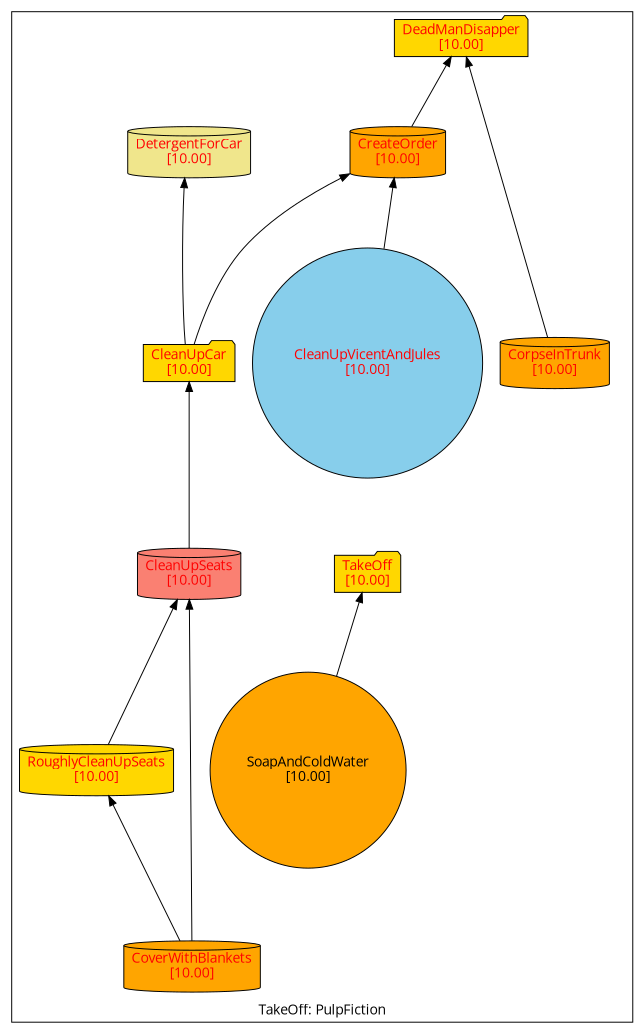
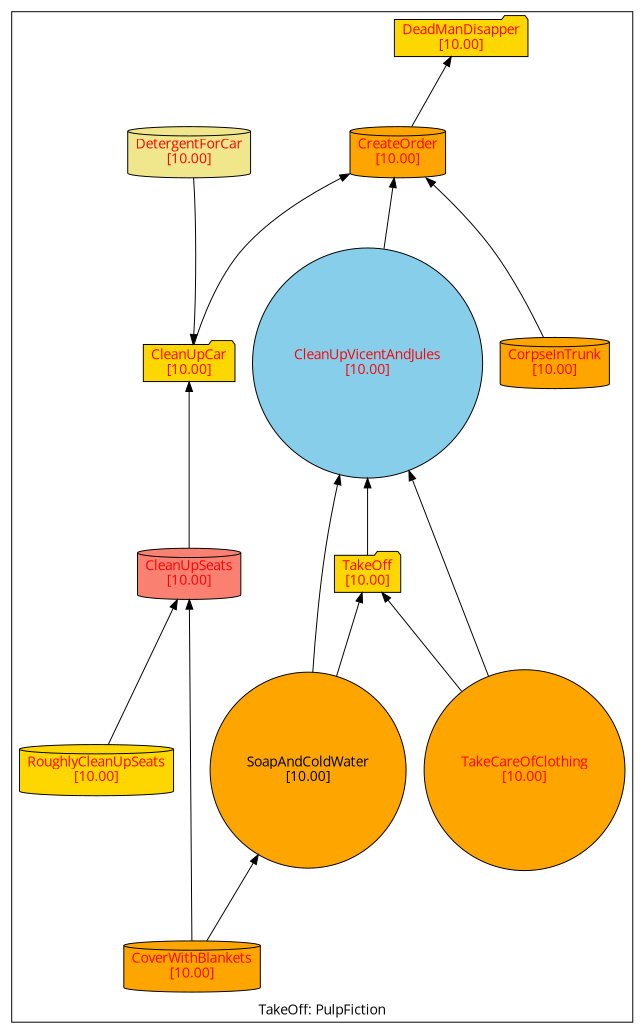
(508, 202) -> (497, 255)
(183, 266) -> (196, 256)
none -> (368, 522)
none -> (322, 578)
none -> (525, 770)
(146, 873) -> (230, 902)
